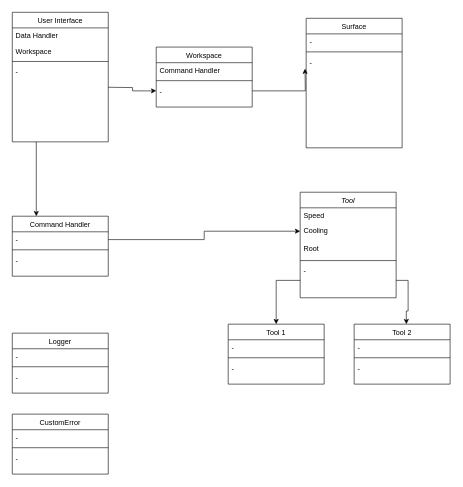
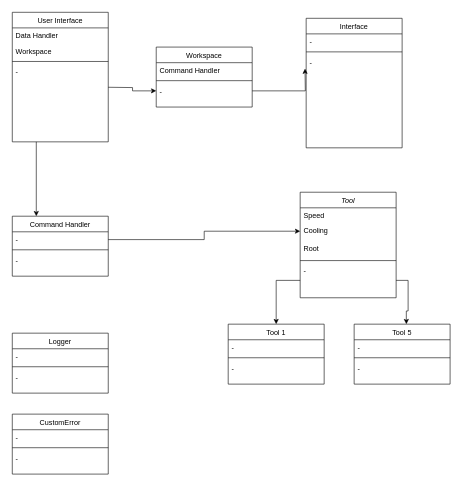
(354, 26) -> (354, 26)
(402, 332) -> (402, 332)
